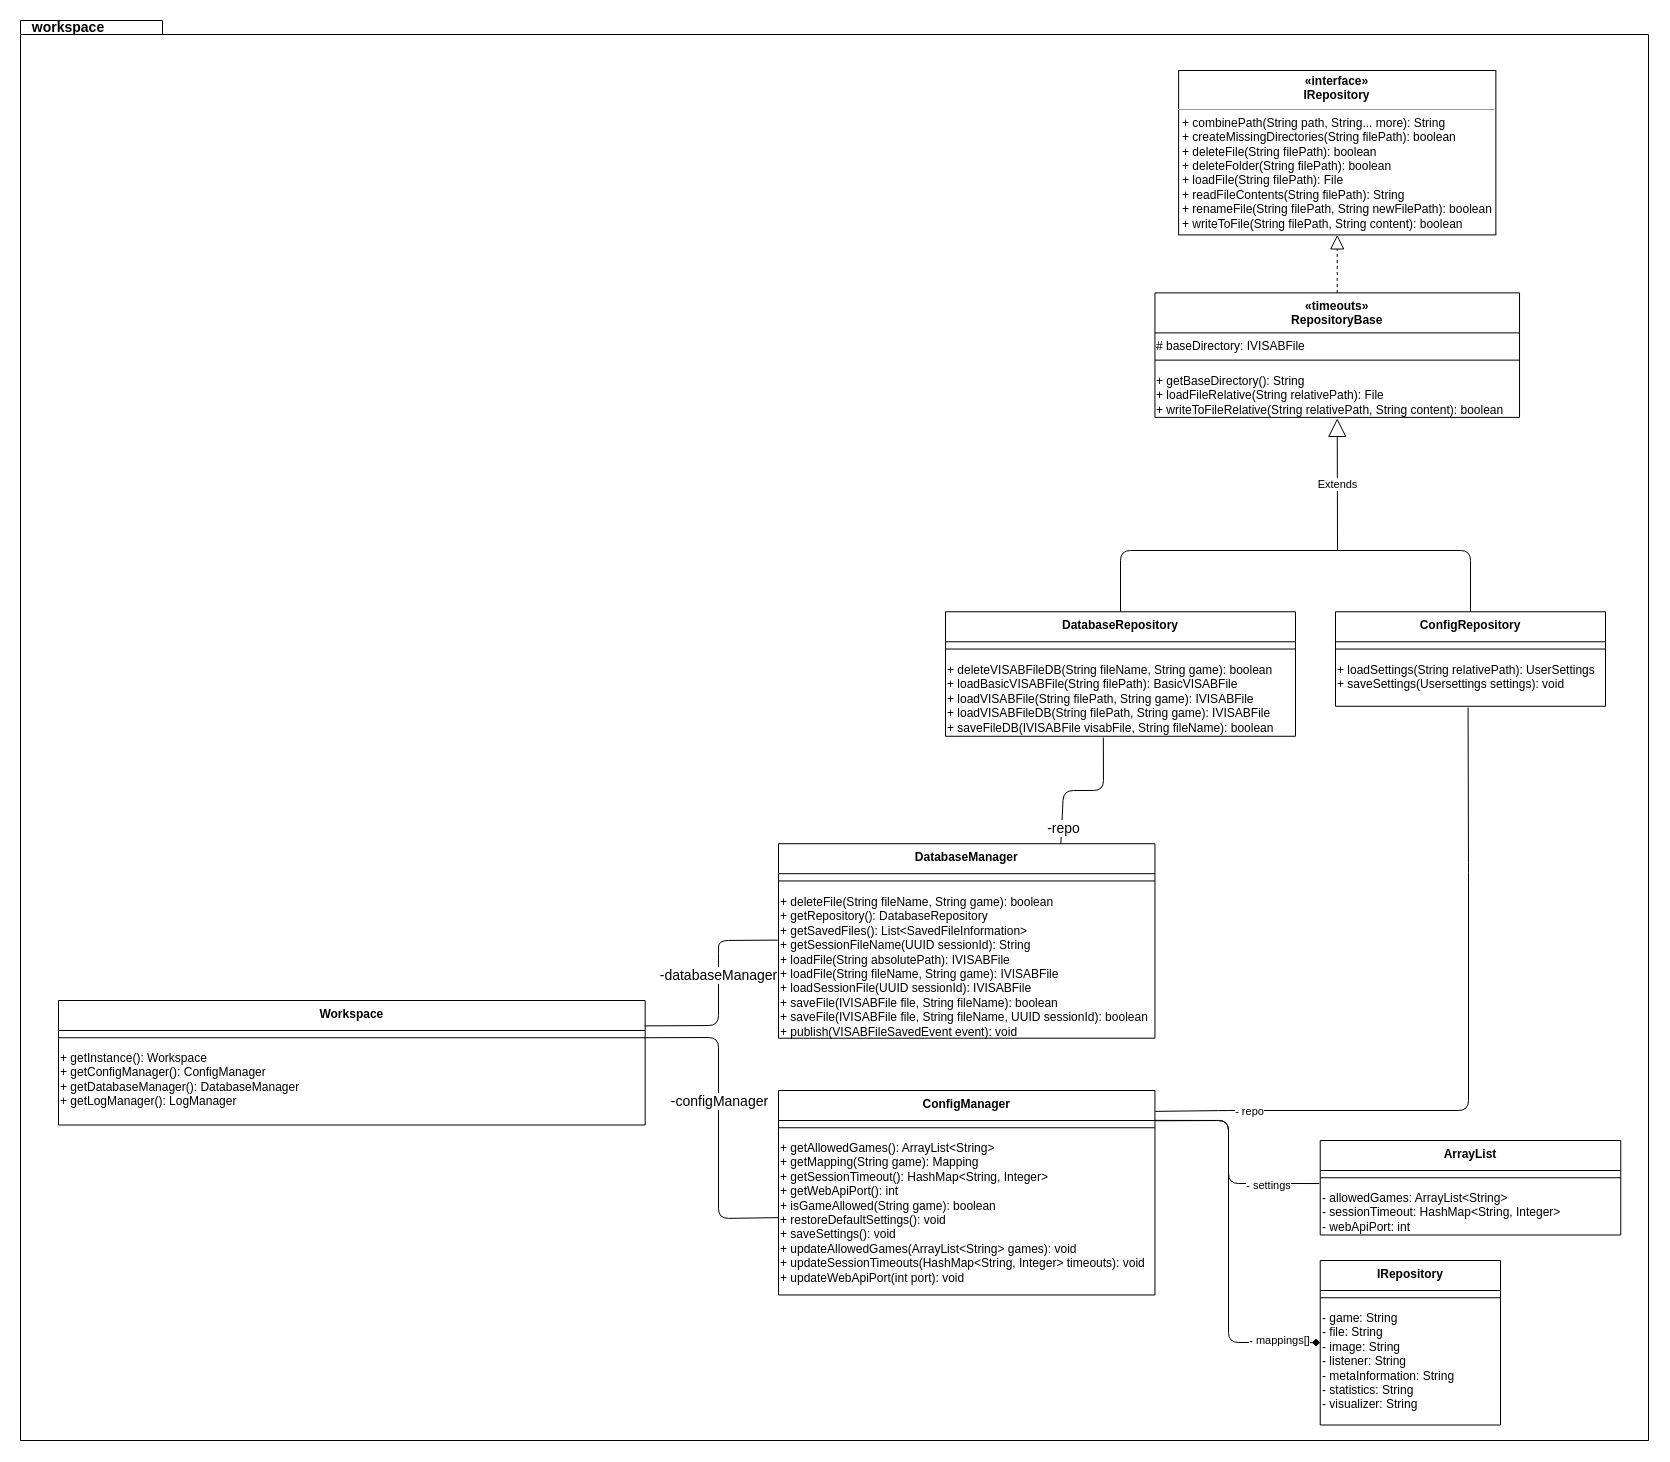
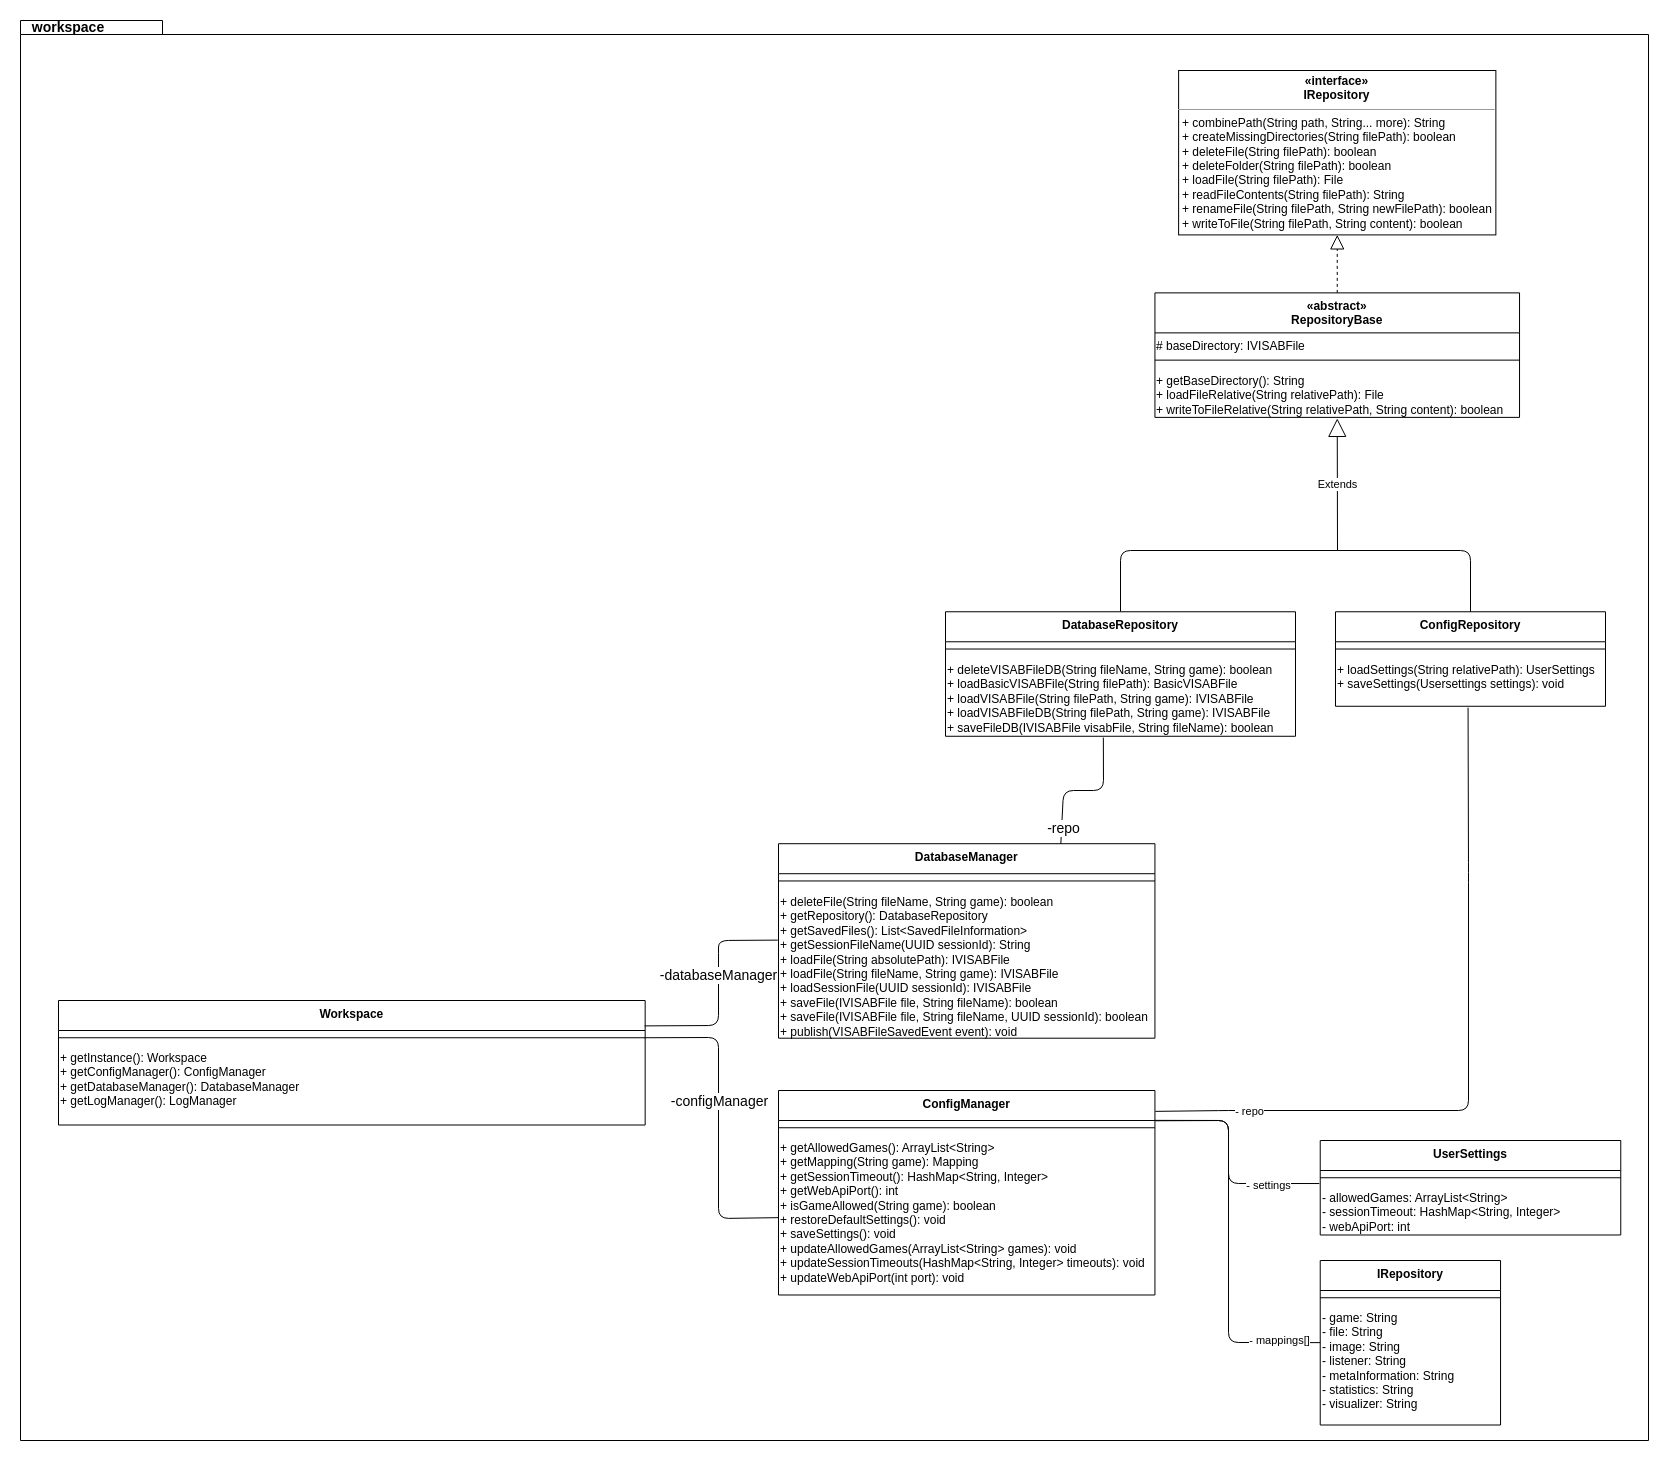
(1337, 306) -> (1337, 306)
(1470, 1154) -> (1470, 1154)
(1312, 1343) -> (1314, 1343)
